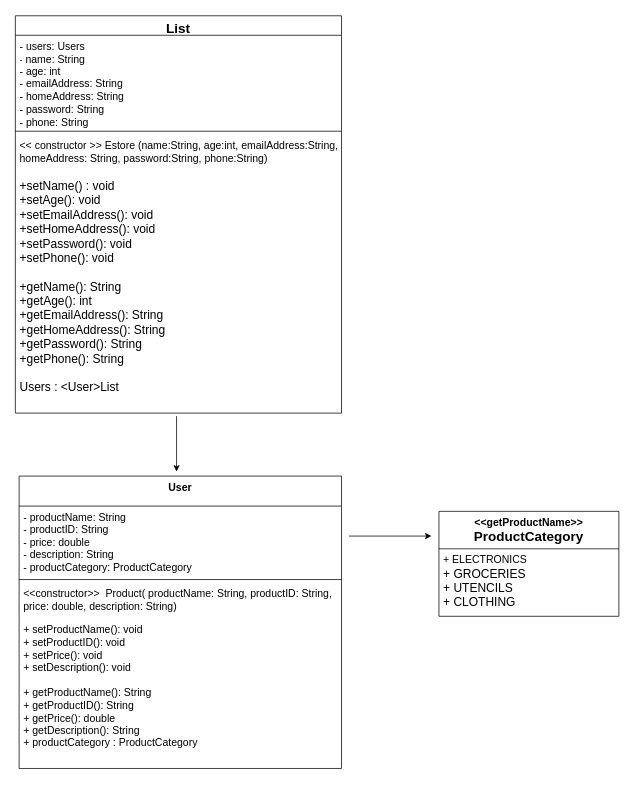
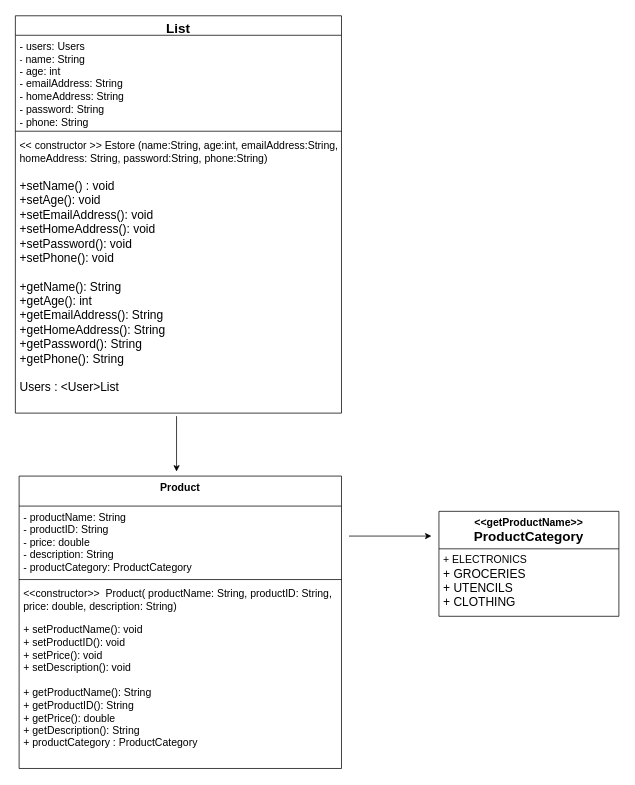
(180, 487) -> (180, 487)
